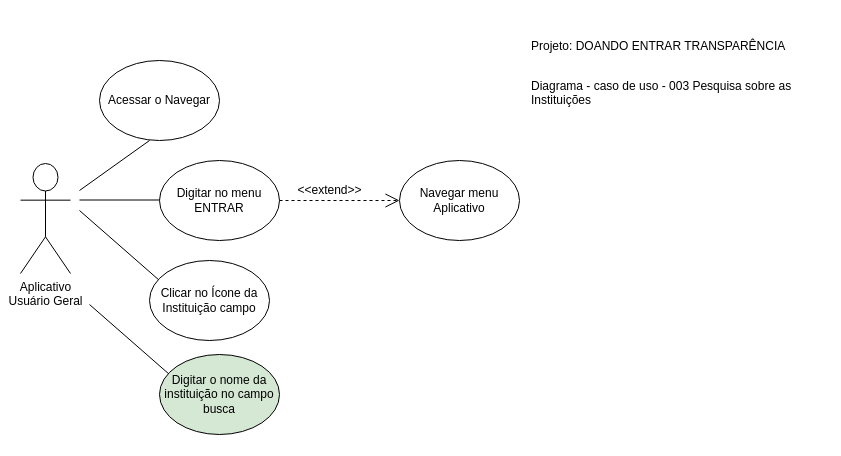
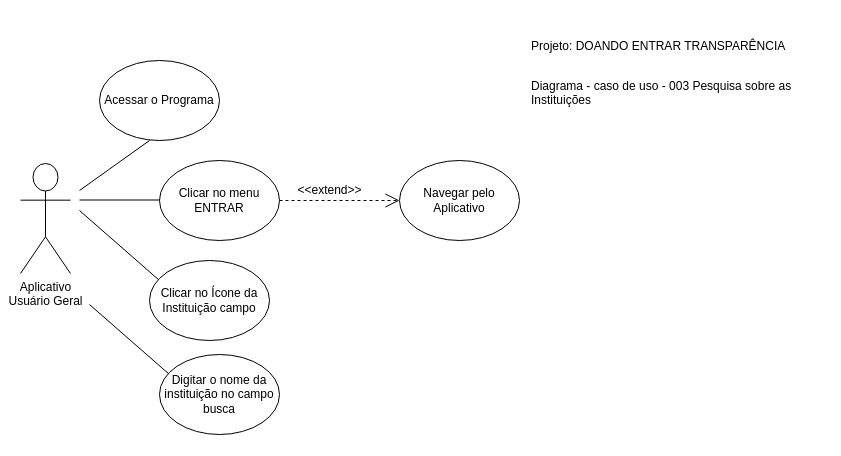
(160, 101) -> (160, 101)
(220, 201) -> (220, 201)
(460, 201) -> (460, 201)
(220, 395) -> (220, 395)
